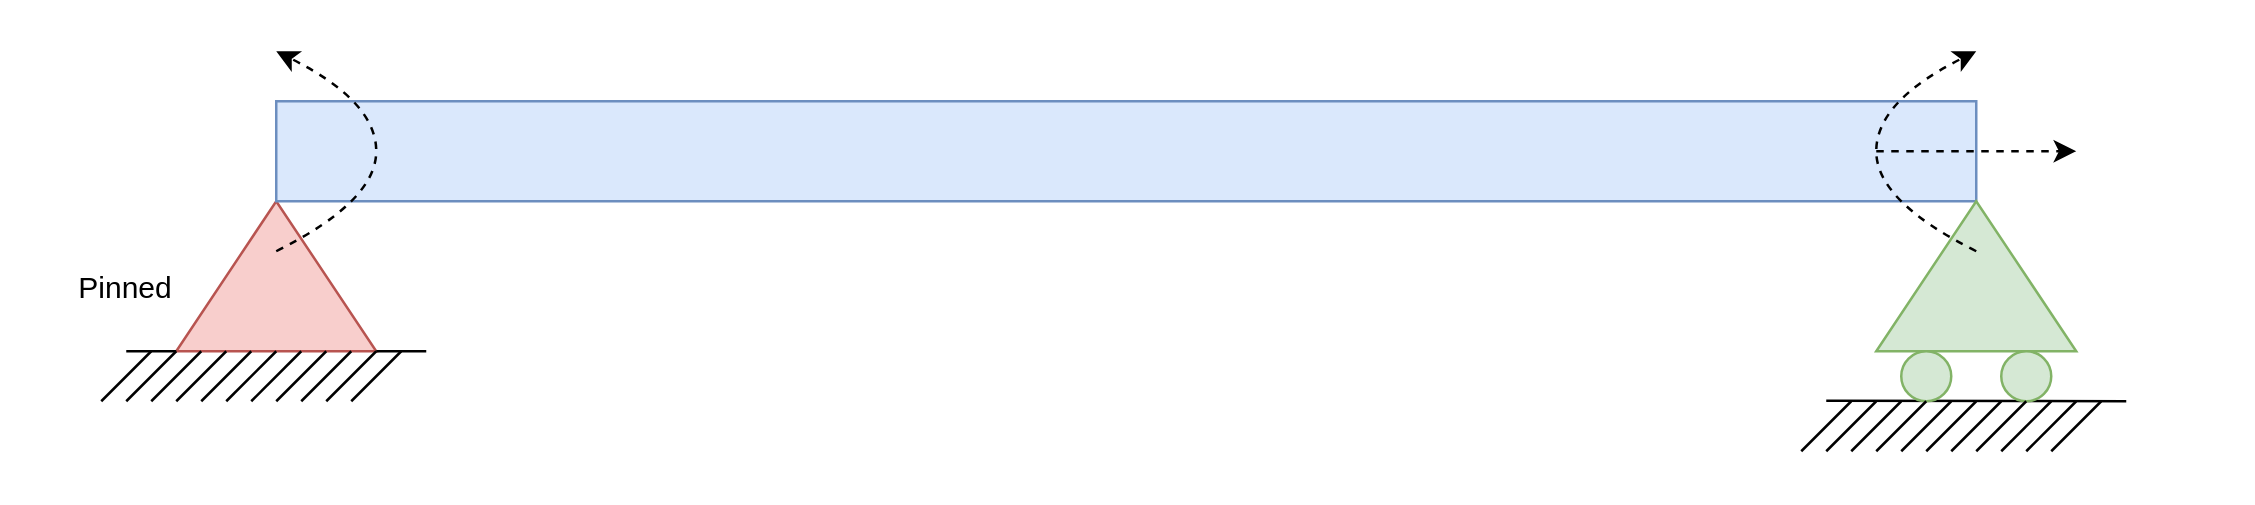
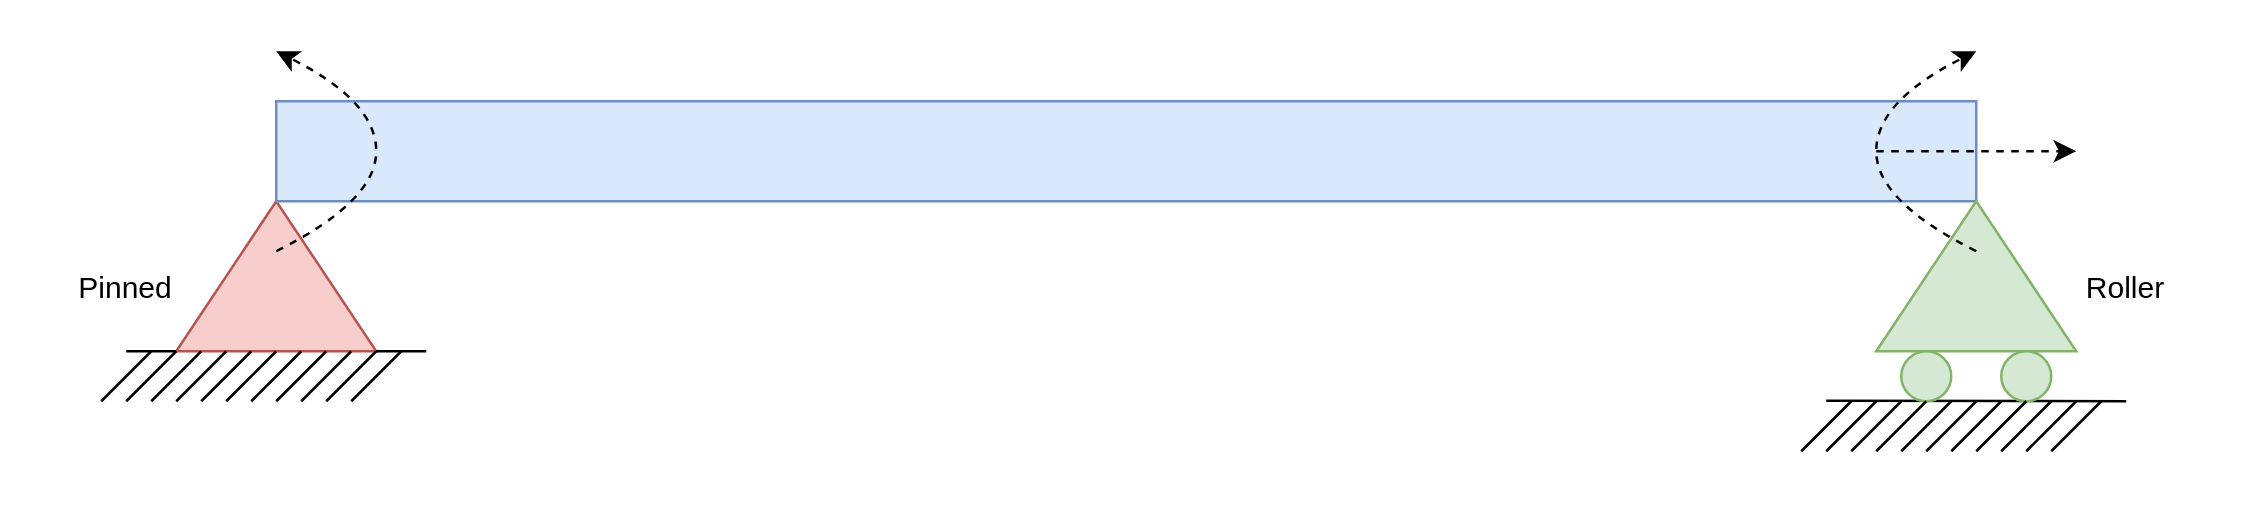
none -> (2126, 289)
